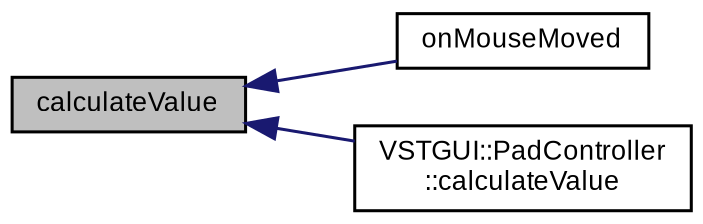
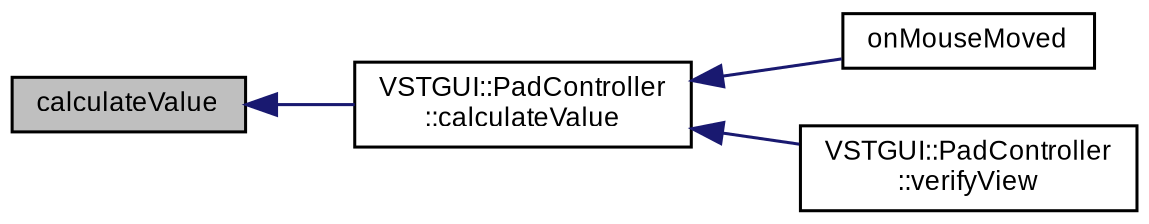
(337, 71) -> (782, 67)
none -> (969, 168)
